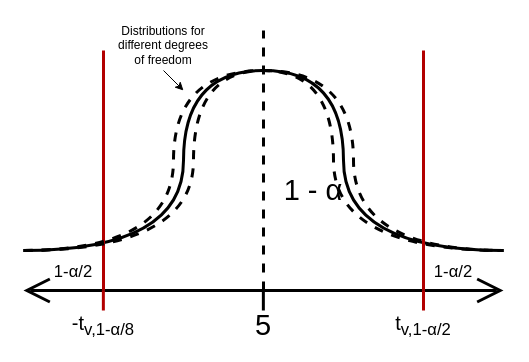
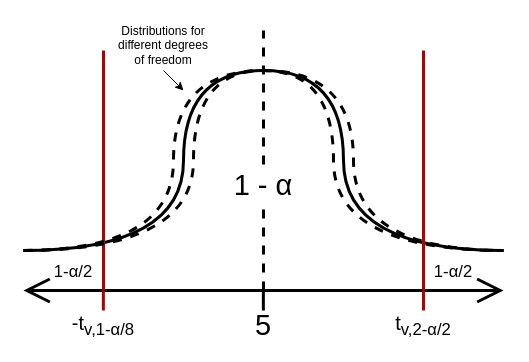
(314, 191) -> (264, 186)
(424, 326) -> (424, 326)
